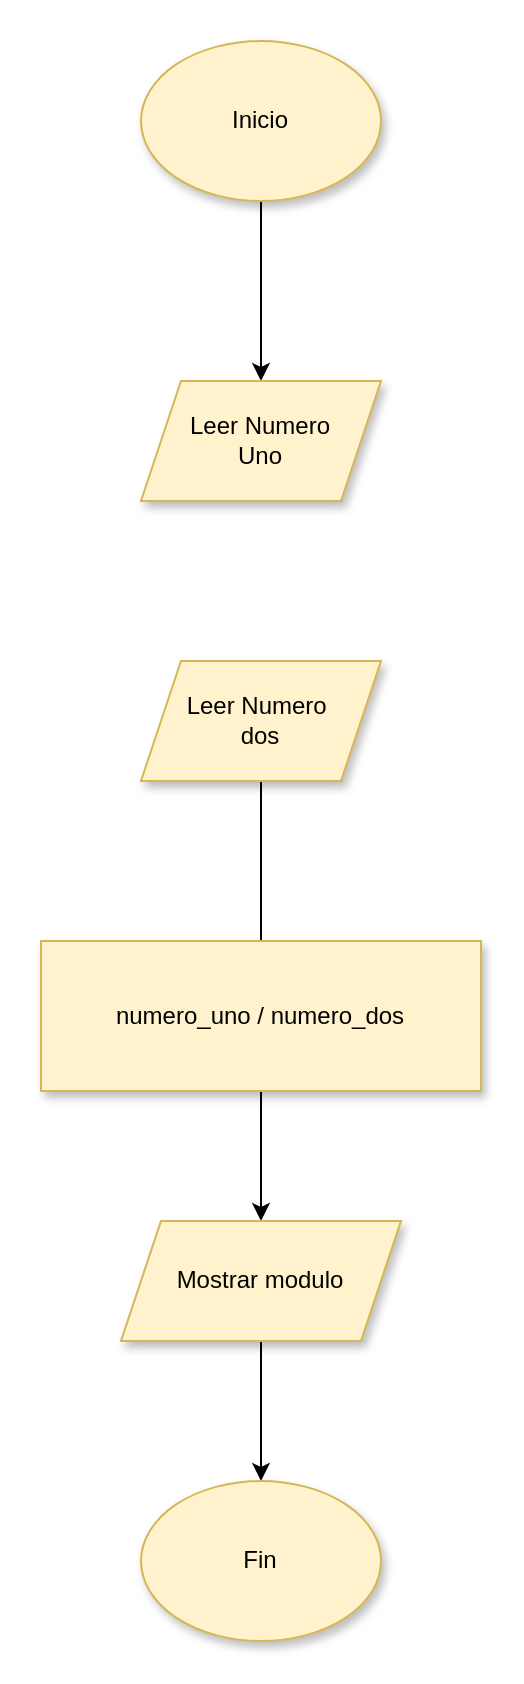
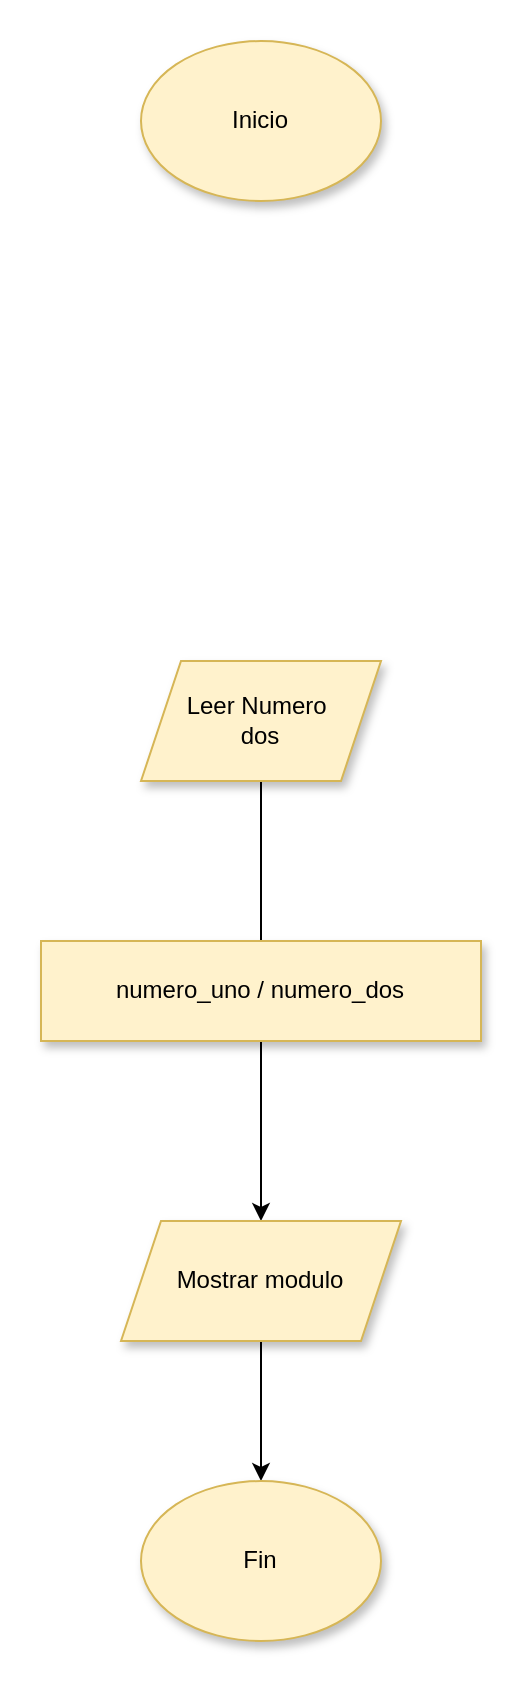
(261, 284) -> none
(261, 441) -> none
(261, 1016) -> (261, 991)
